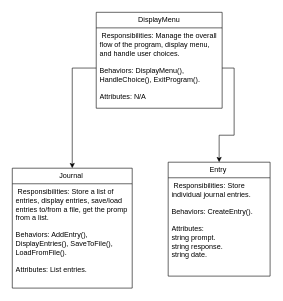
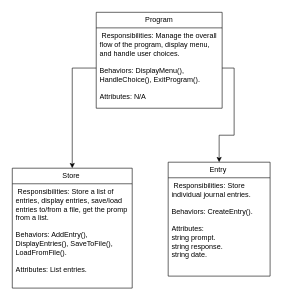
(159, 20) -> (159, 20)
(72, 176) -> (72, 176)
